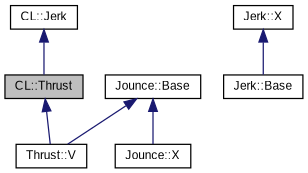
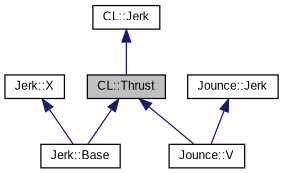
(153, 87) -> (233, 87)
none -> (100, 127)
(51, 156) -> (207, 156)
(153, 156) -> none
